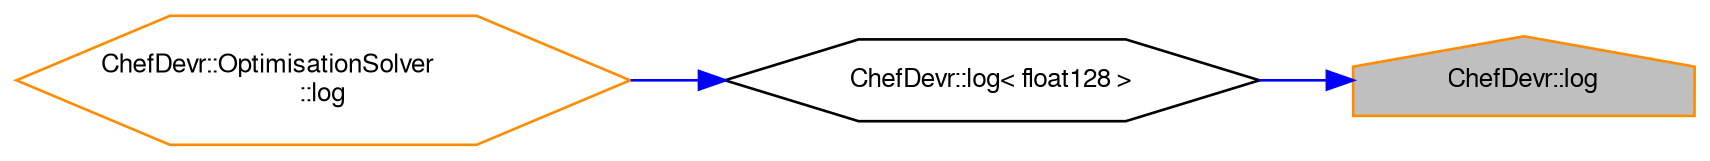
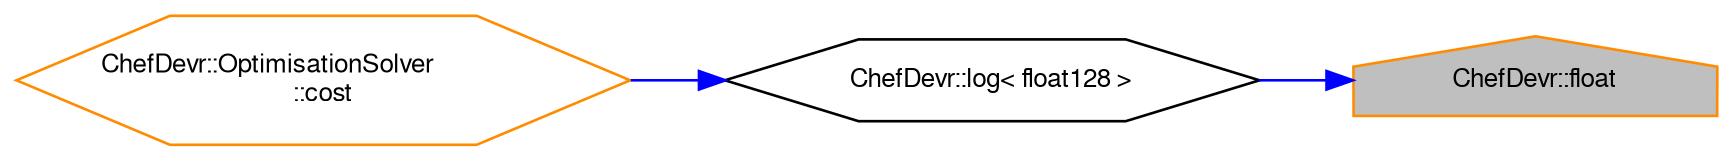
(323, 80) -> (323, 80)
(1524, 80) -> (1535, 80)
